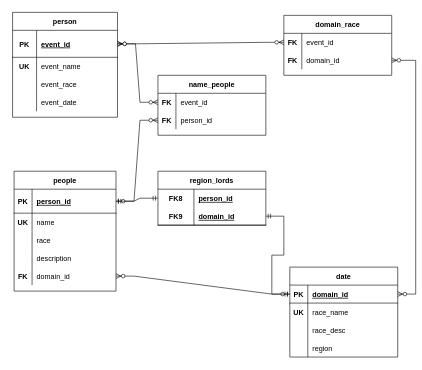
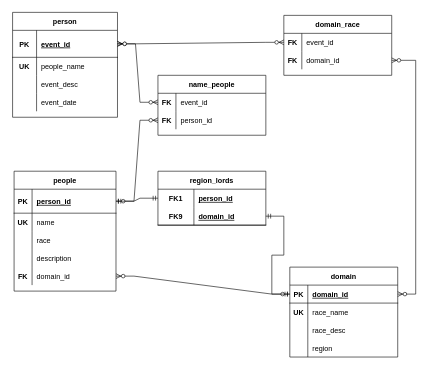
(61, 67) -> (62, 67)
(61, 85) -> (61, 85)
(176, 199) -> (176, 199)
(344, 277) -> (344, 277)
